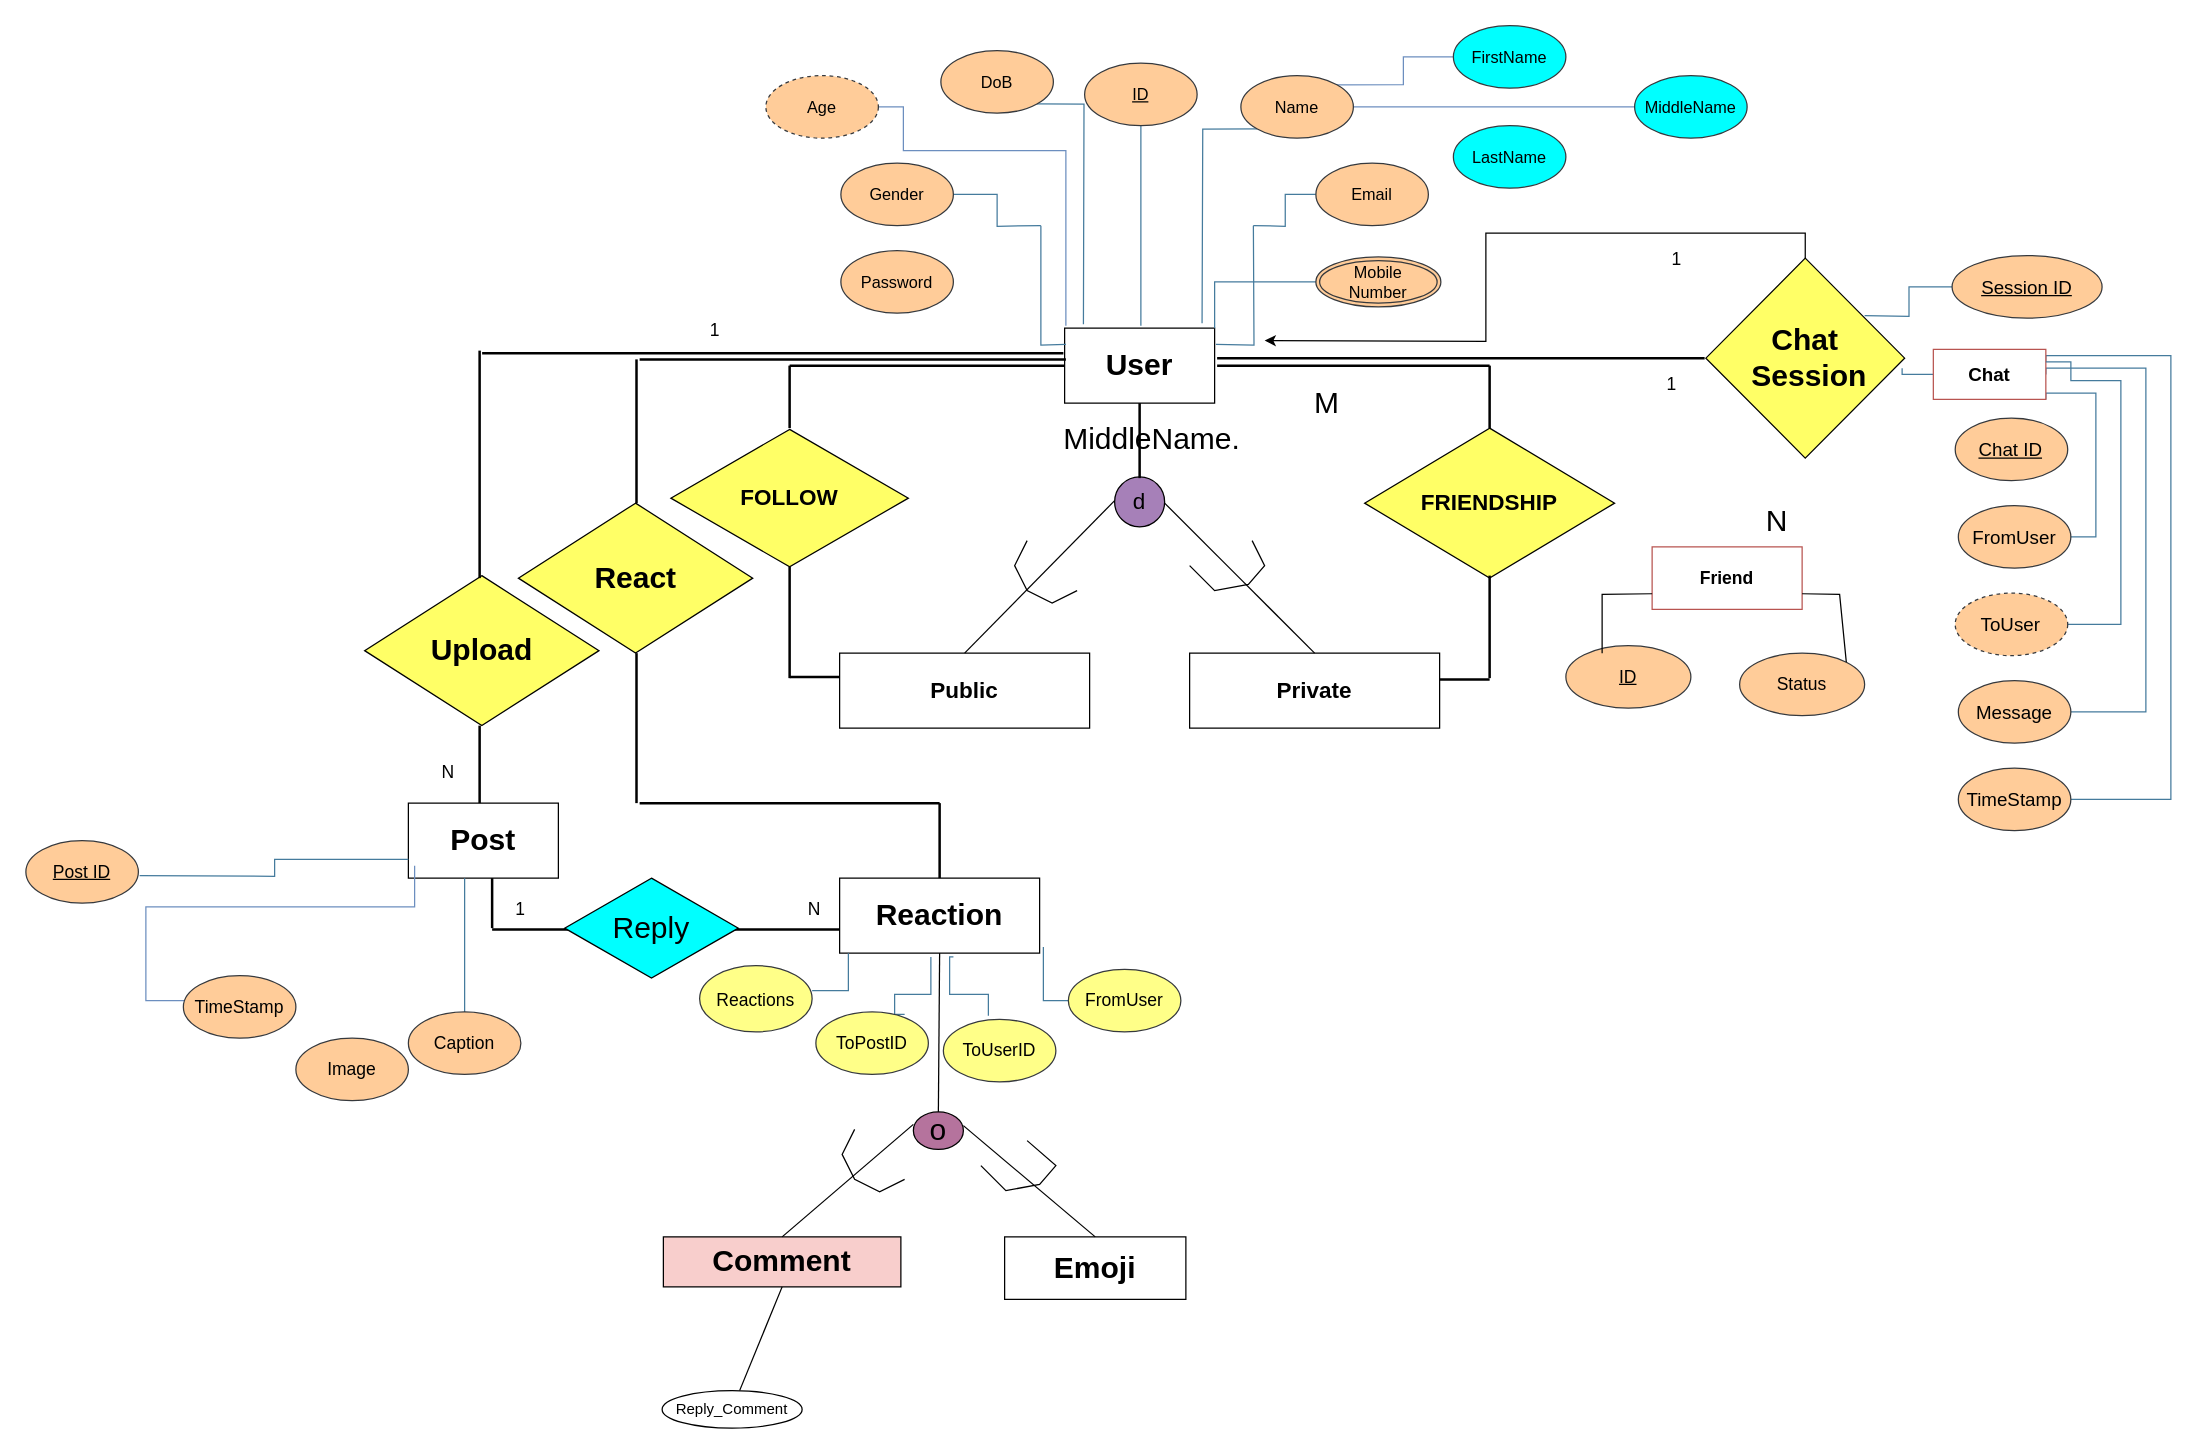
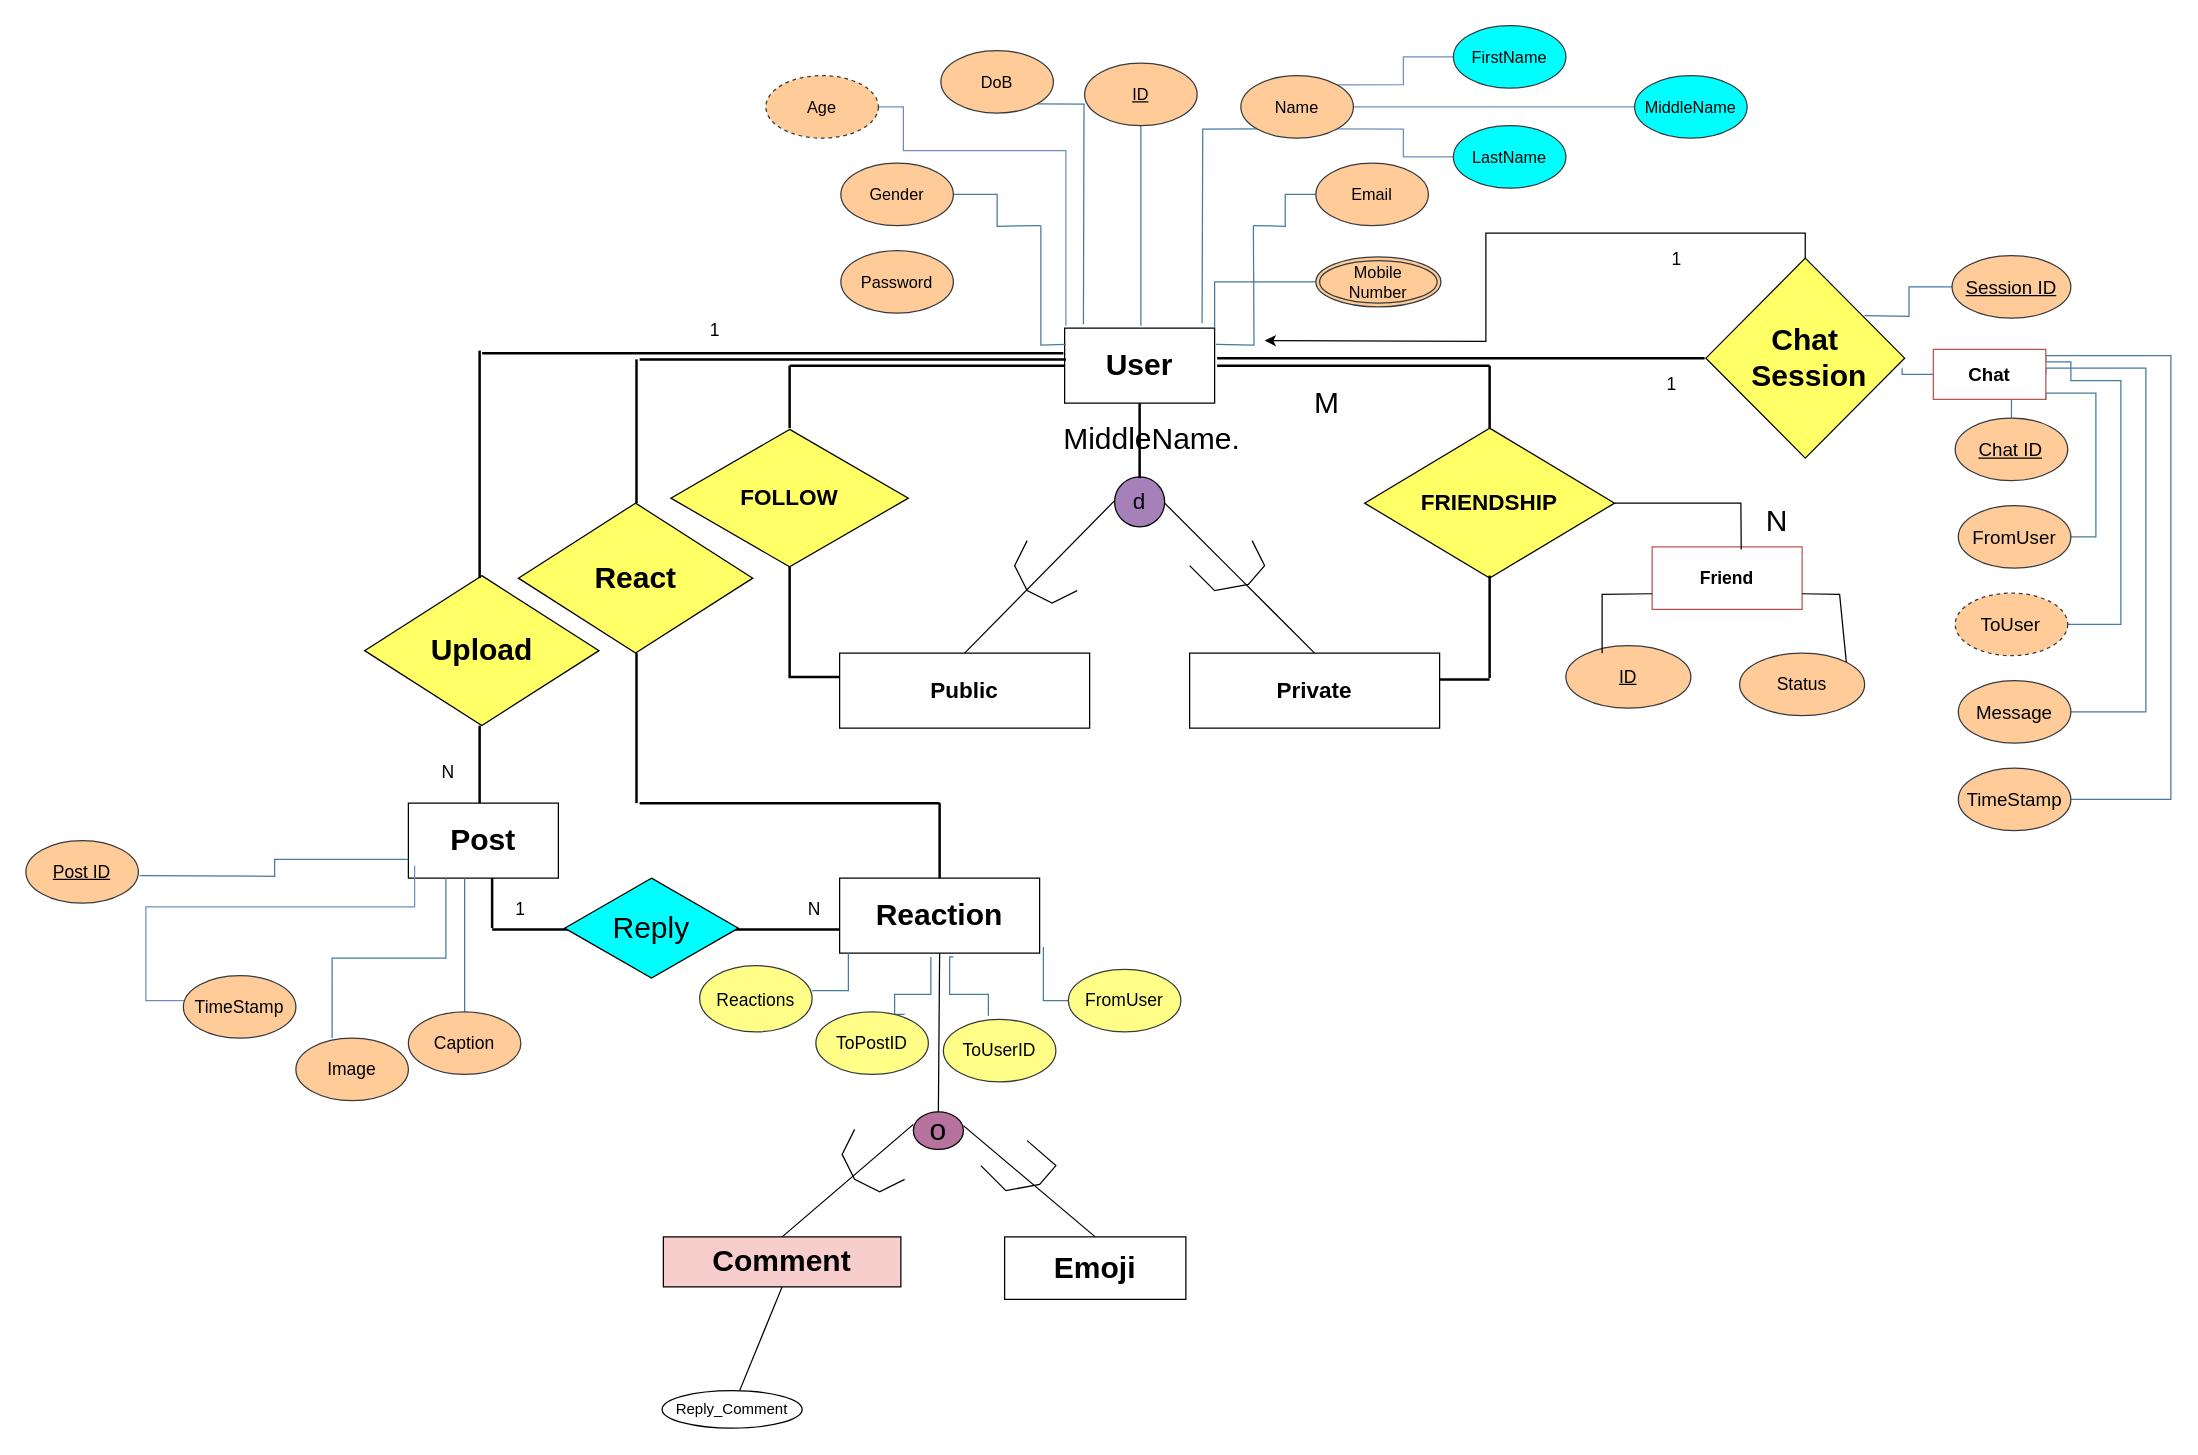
none -> (1403, 134)
(2027, 287) -> (2011, 287)
none -> (2011, 408)
none -> (1701, 503)
none -> (389, 958)
